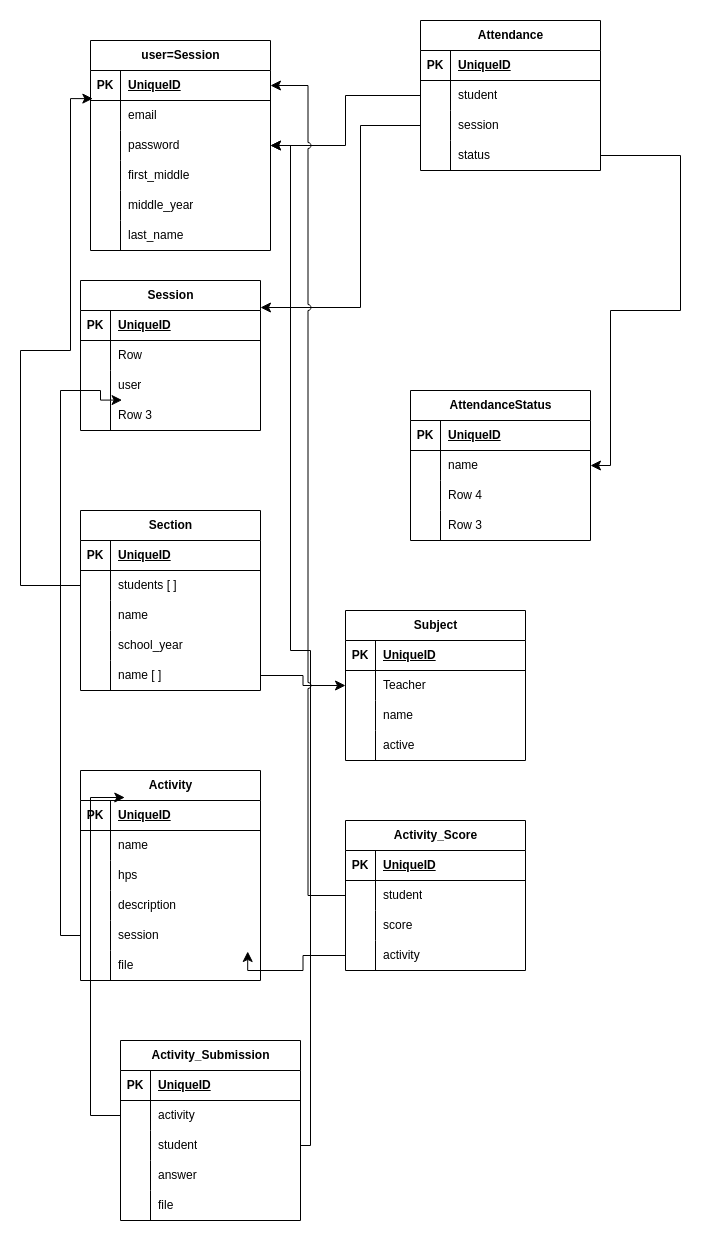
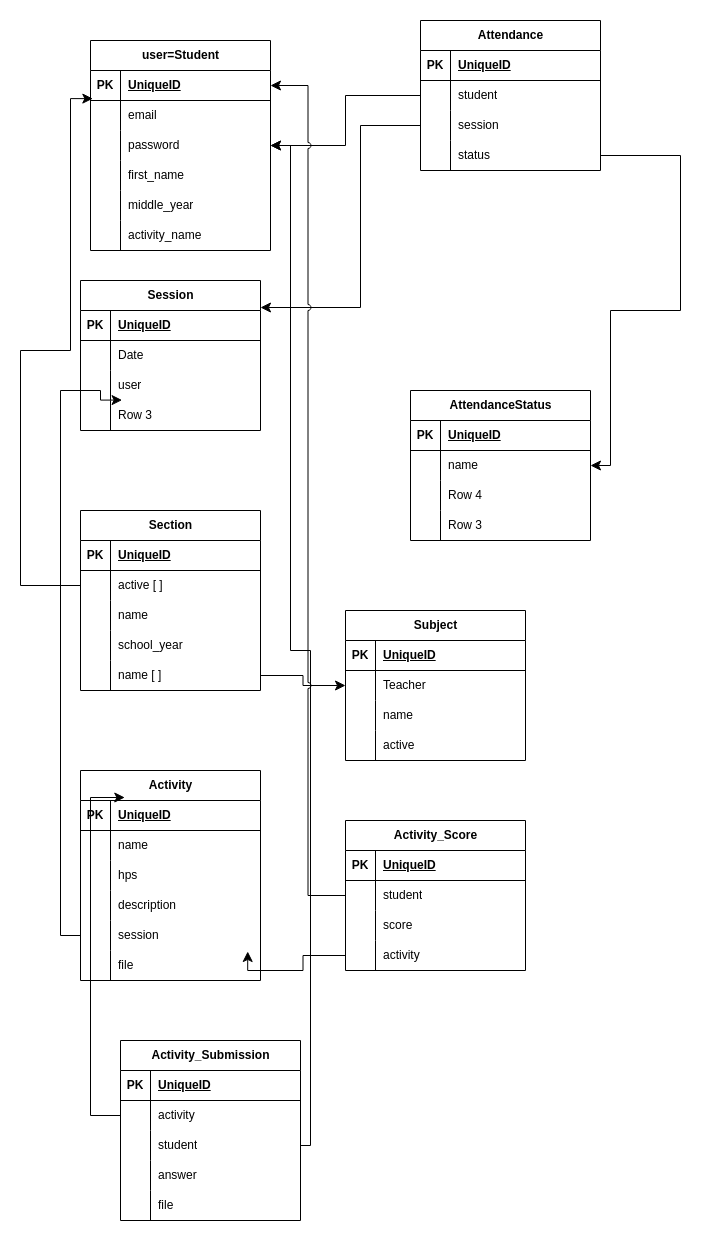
(181, 56) -> (181, 56)
(164, 176) -> (161, 176)
(157, 236) -> (169, 236)
(129, 356) -> (132, 356)
(156, 586) -> (147, 586)
